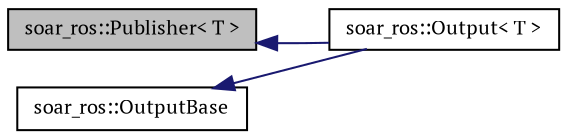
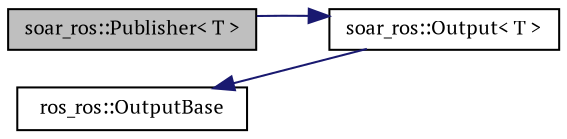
(303, 43) -> (283, 16)
(132, 109) -> (132, 109)
